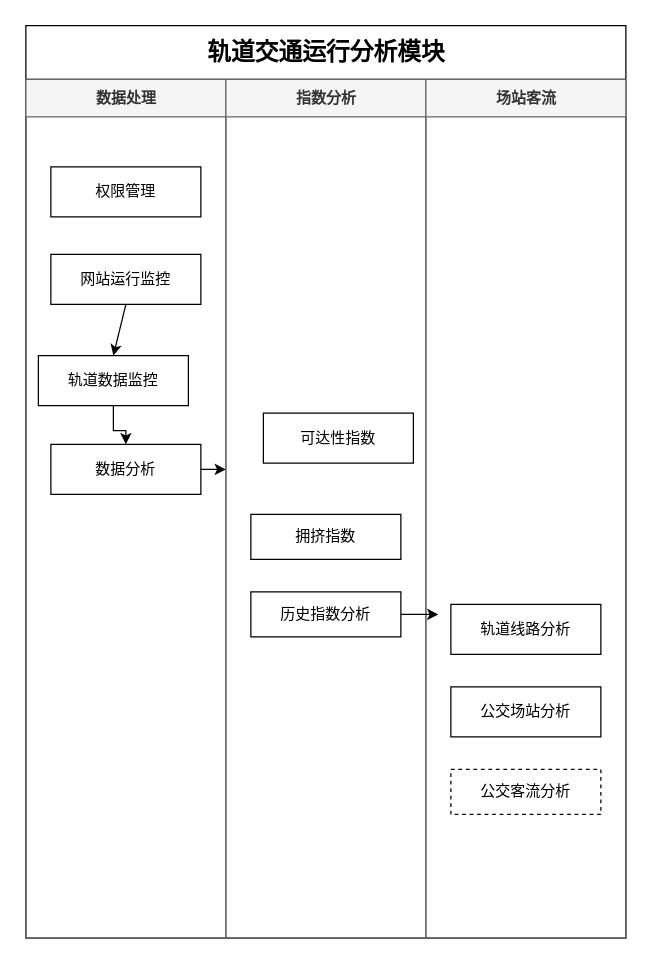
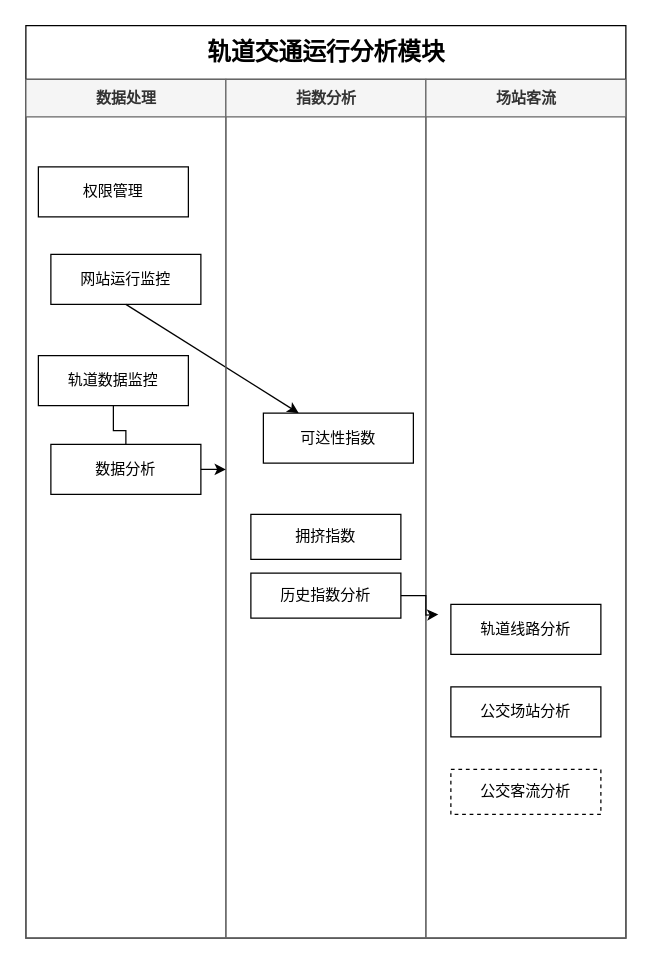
(126, 192) -> (113, 192)
(120, 326) -> (209, 357)
(123, 431) -> (126, 434)
(326, 614) -> (326, 596)
